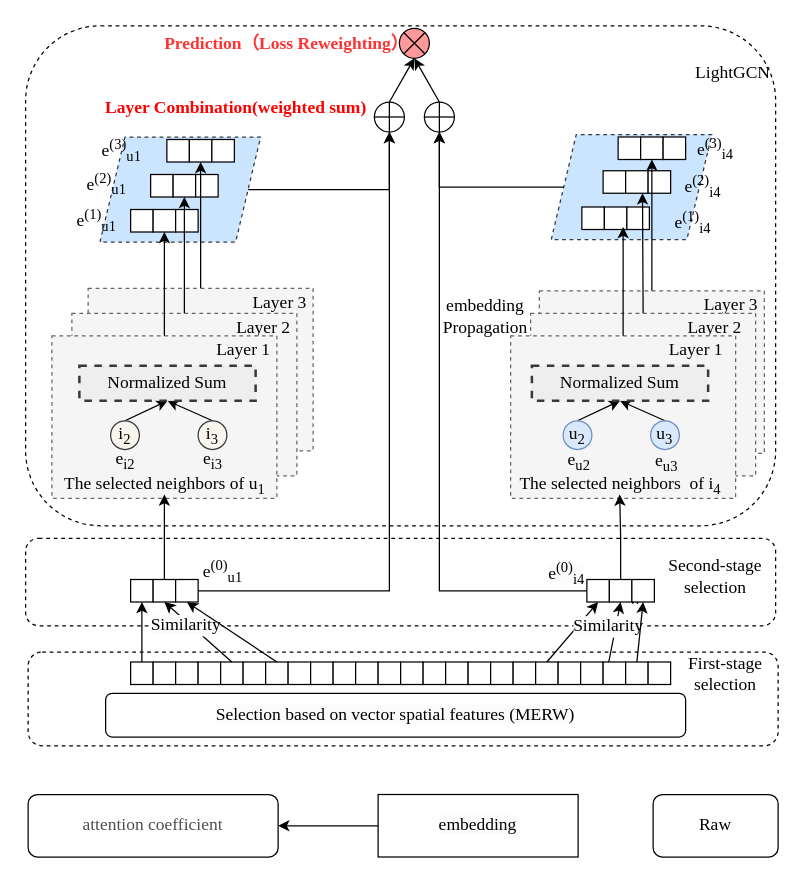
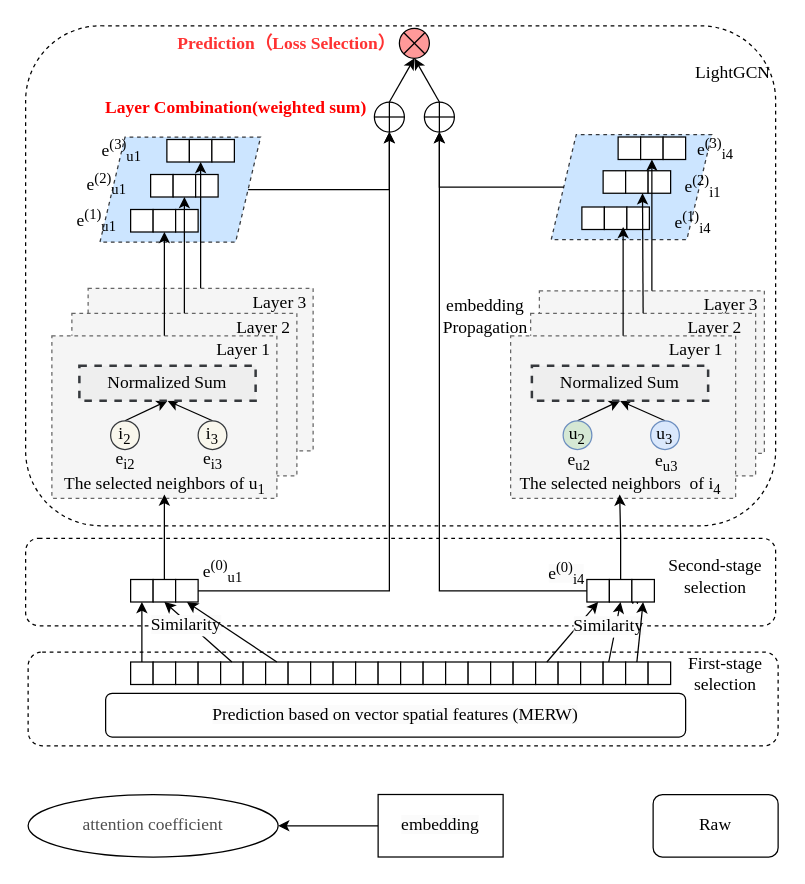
(287, 44) -> (287, 44)
(703, 187) -> (703, 187)
(578, 435) -> (578, 435)
(396, 716) -> (396, 716)
(153, 826) -> (153, 826)
(478, 826) -> (441, 826)
